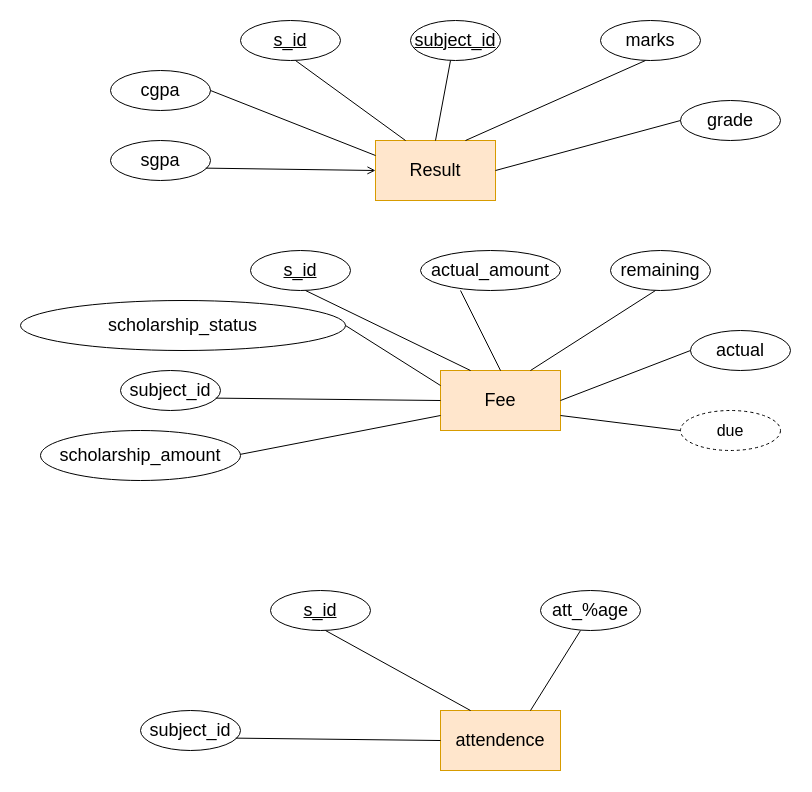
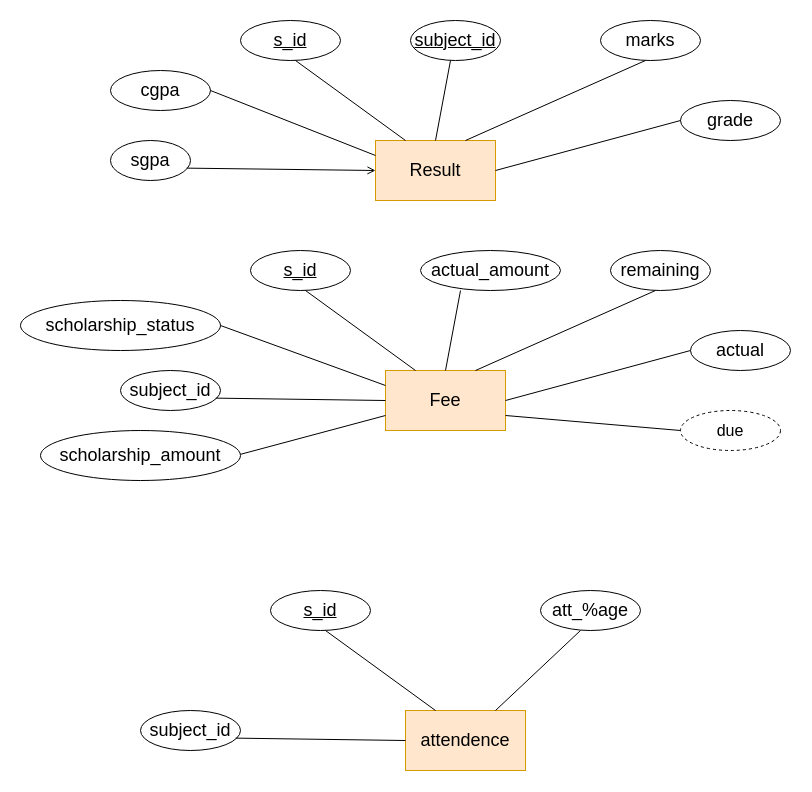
(161, 161) -> (151, 161)
(183, 326) -> (121, 326)
(501, 401) -> (446, 401)
(501, 741) -> (466, 741)
